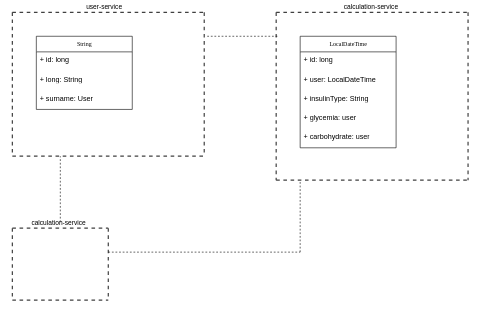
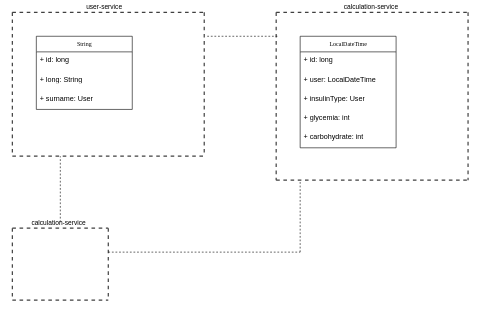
(340, 99) -> (337, 99)
(331, 118) -> (329, 118)
(341, 137) -> (338, 137)
